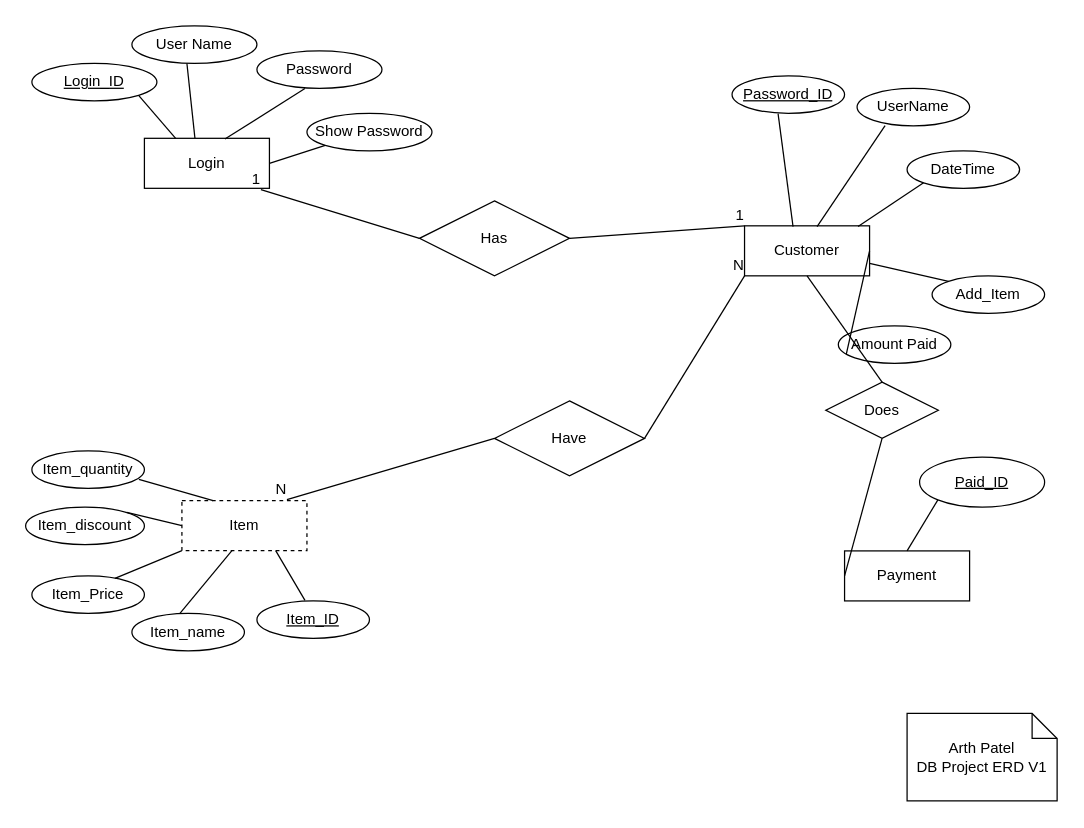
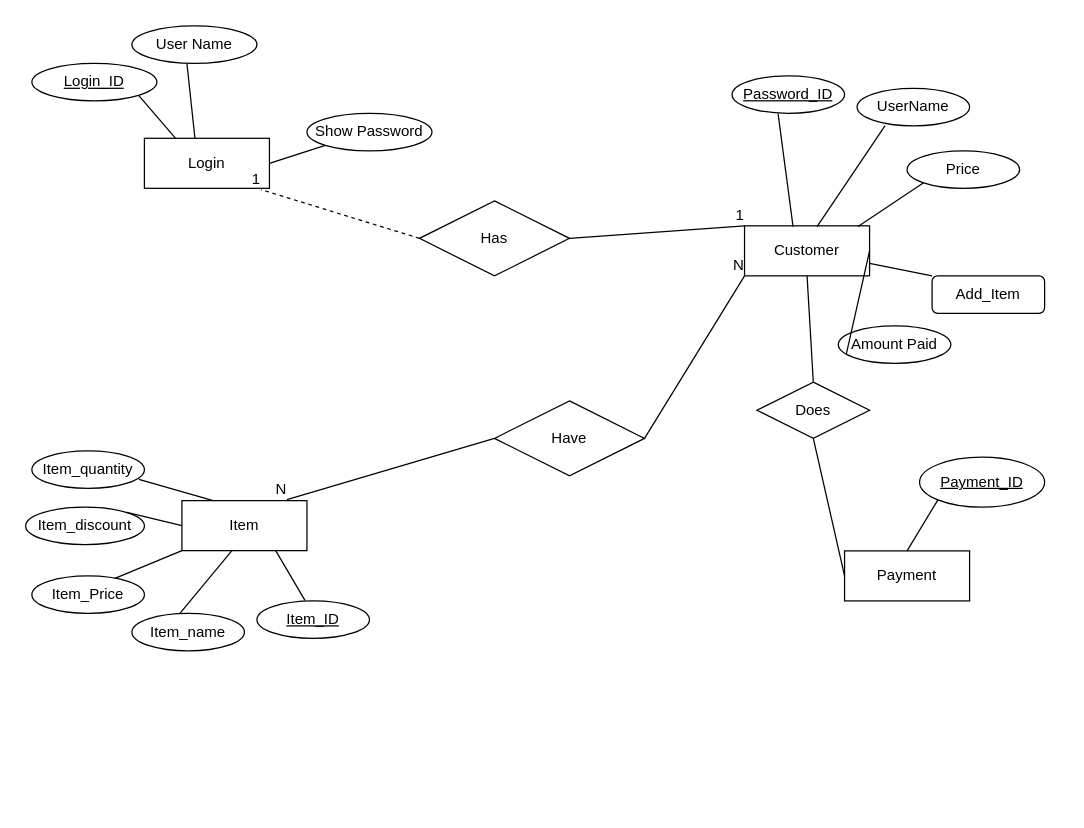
(319, 69) -> none
(265, 114) -> none
(963, 169) -> (963, 169)
(340, 214) -> (340, 214)
(988, 294) -> (988, 294)
(882, 410) -> (813, 410)
(982, 482) -> (982, 482)
(244, 525) -> (244, 525)
(982, 757) -> none
